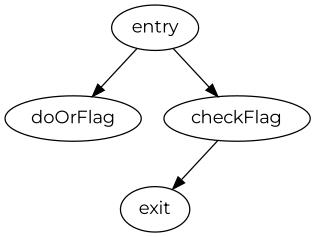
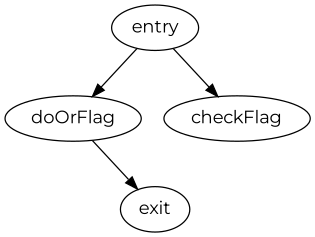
(200, 160) -> (111, 160)
